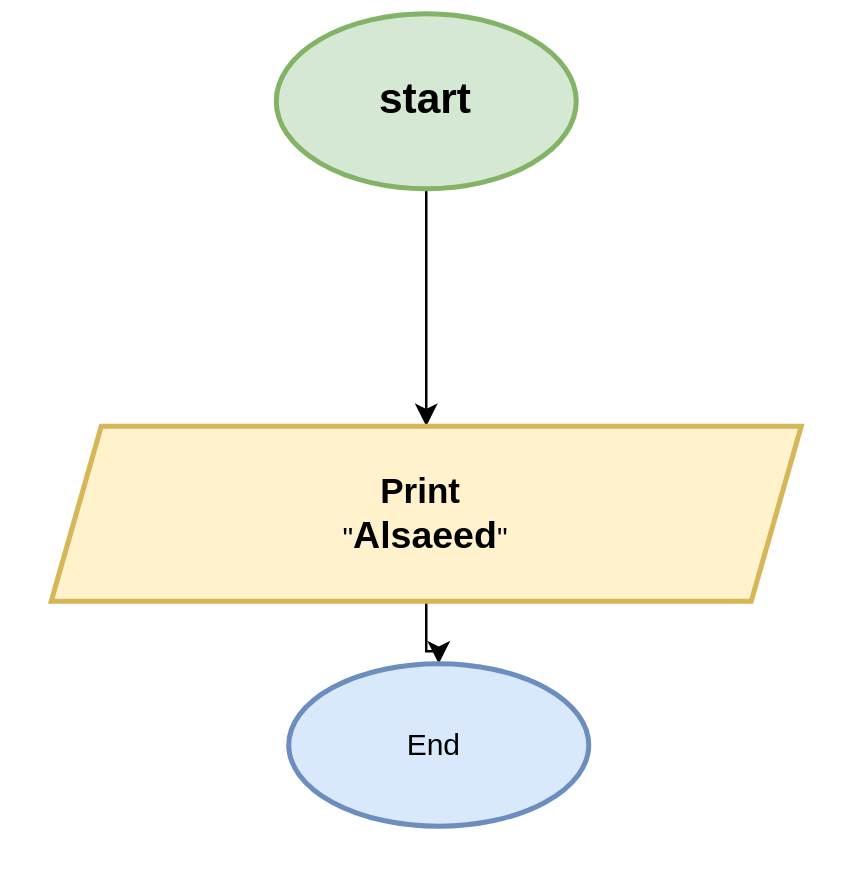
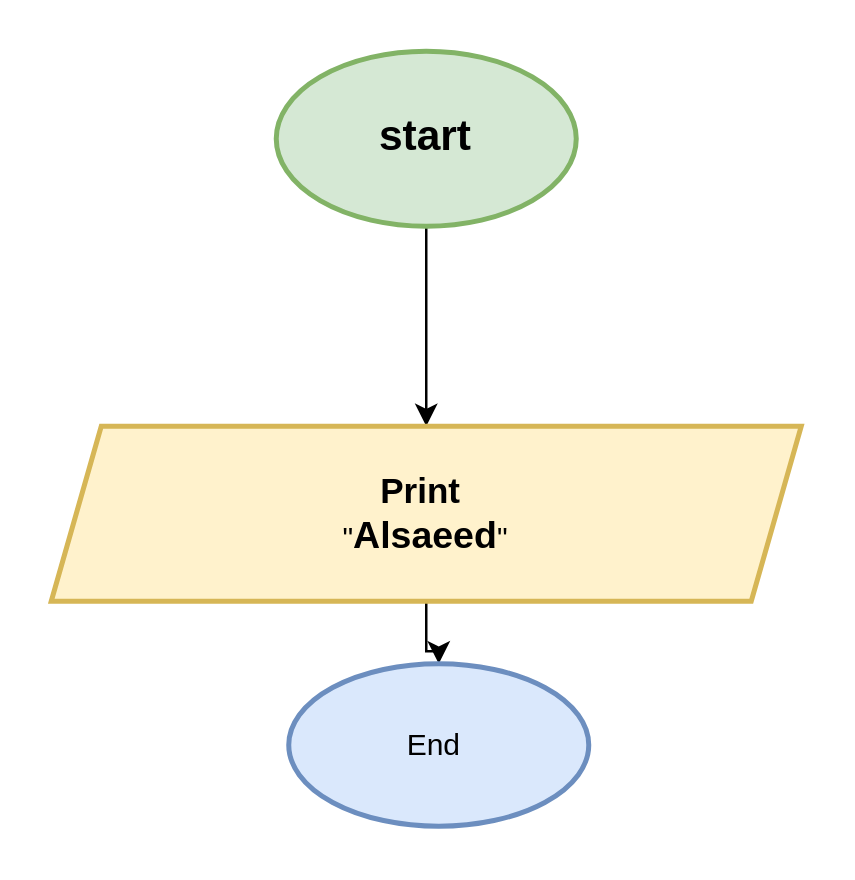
(426, 101) -> (426, 139)
